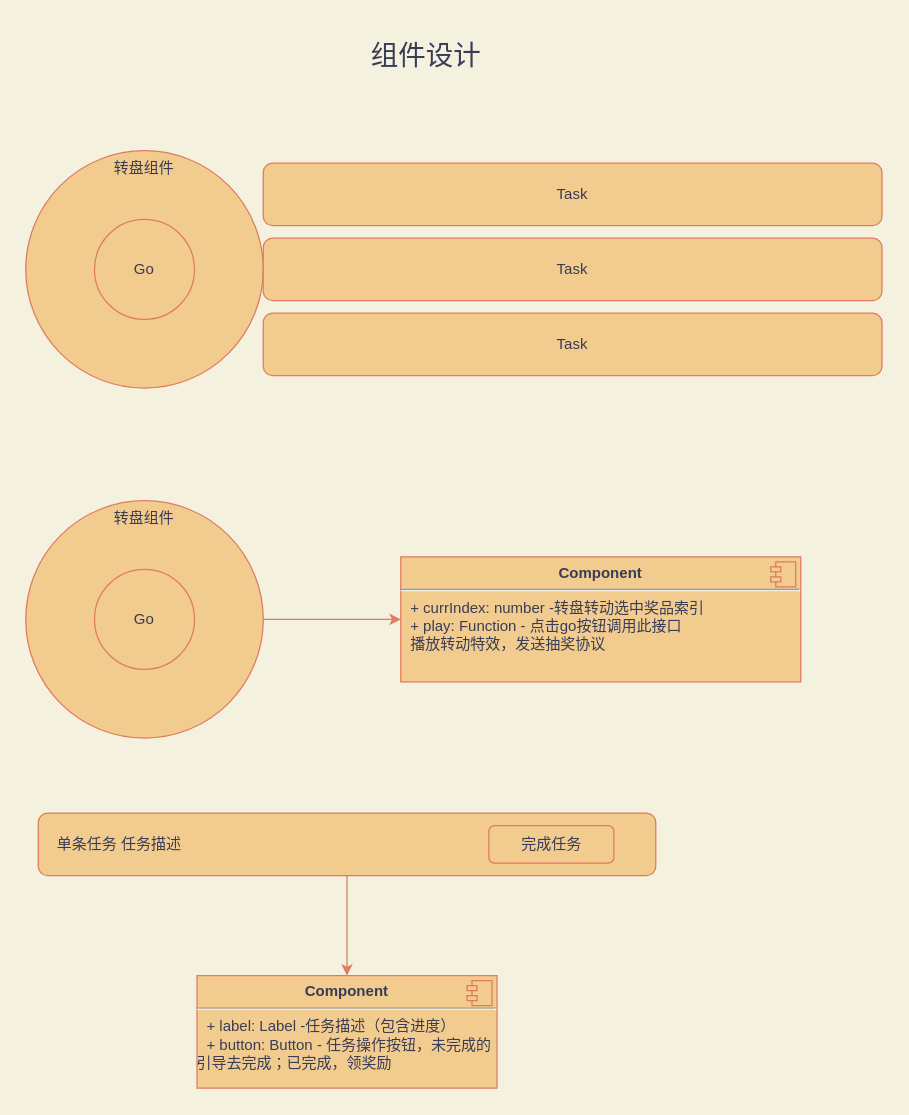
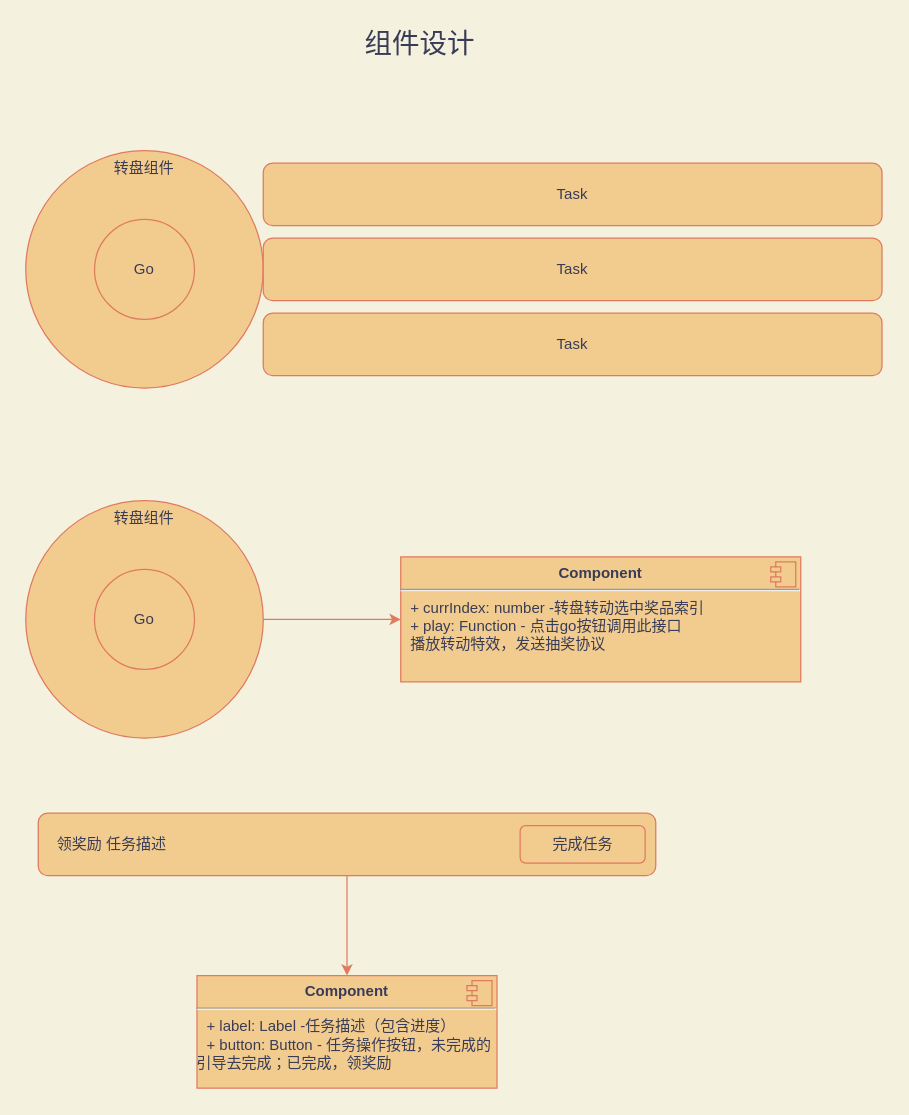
(426, 57) -> (420, 44)
(103, 844) -> (95, 844)
(551, 844) -> (583, 844)
